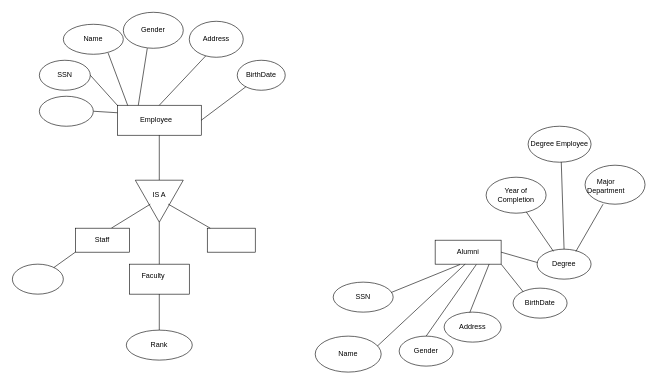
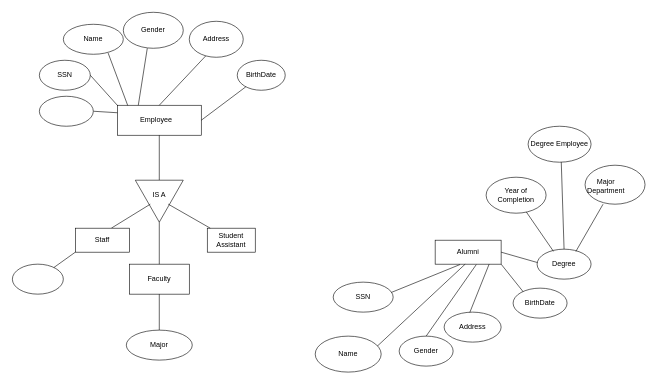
none -> (231, 240)
(153, 276) -> (159, 279)
(159, 345) -> (159, 345)
